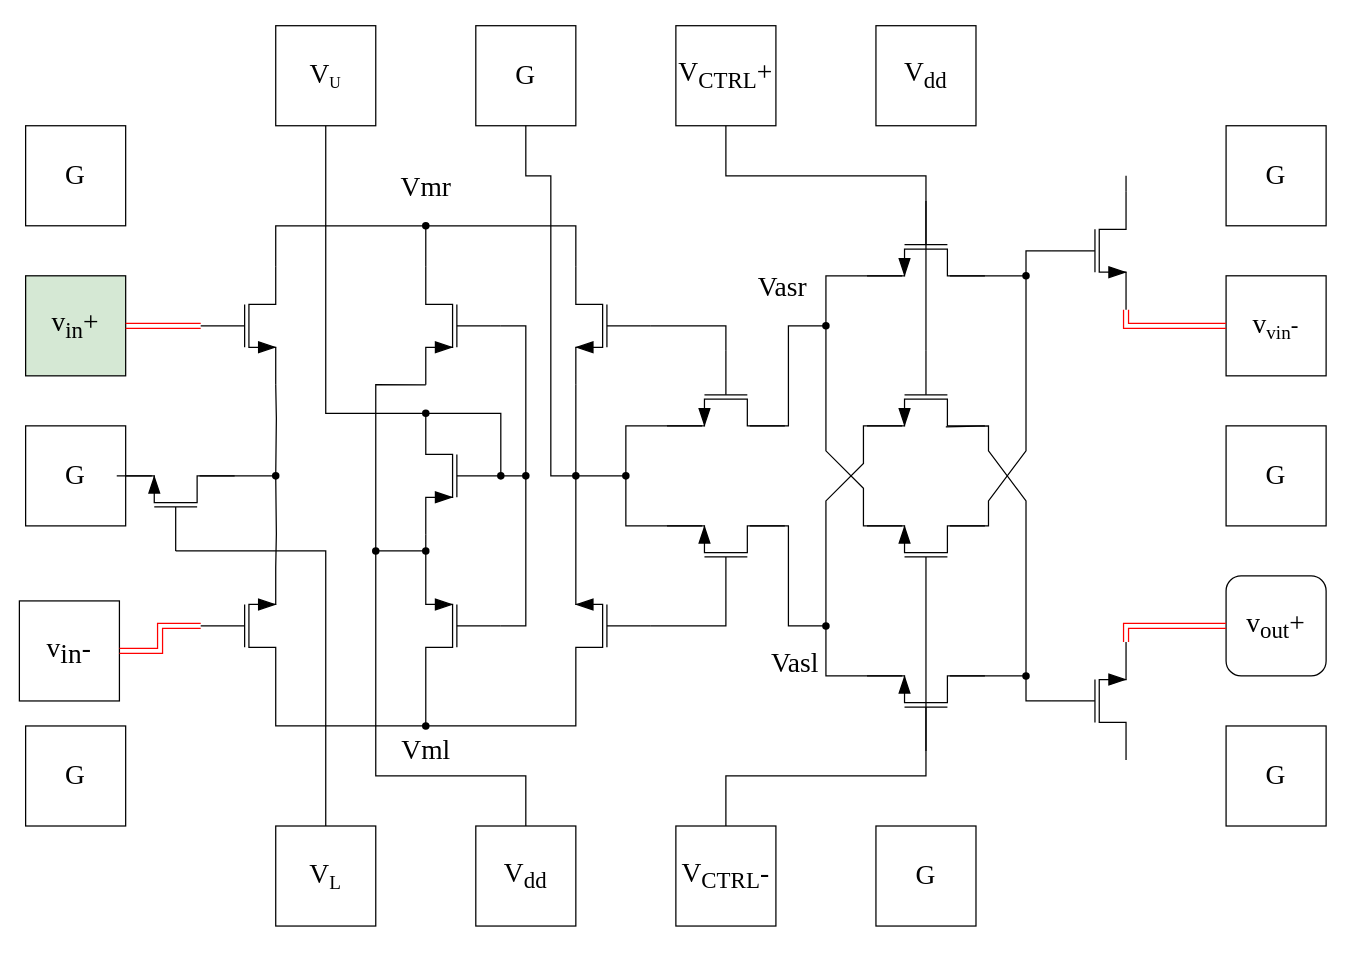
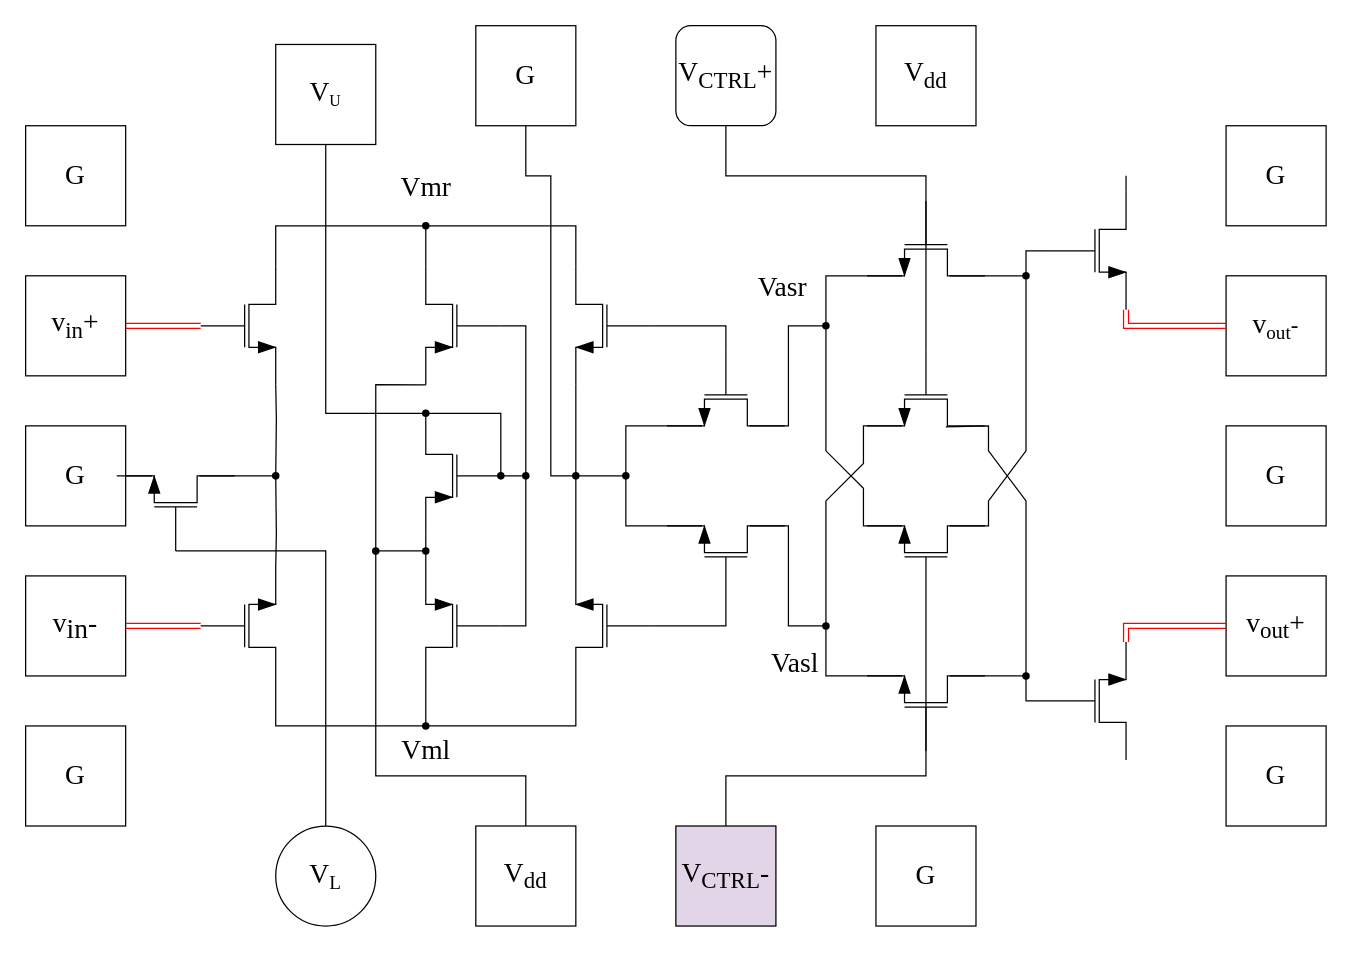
(326, 76) -> (326, 94)
(726, 76) -> (726, 76)
(76, 326) -> (76, 326)
(1276, 326) -> (1276, 326)
(1276, 626) -> (1276, 626)
(69, 651) -> (76, 626)
(326, 876) -> (326, 876)
(726, 876) -> (726, 876)
